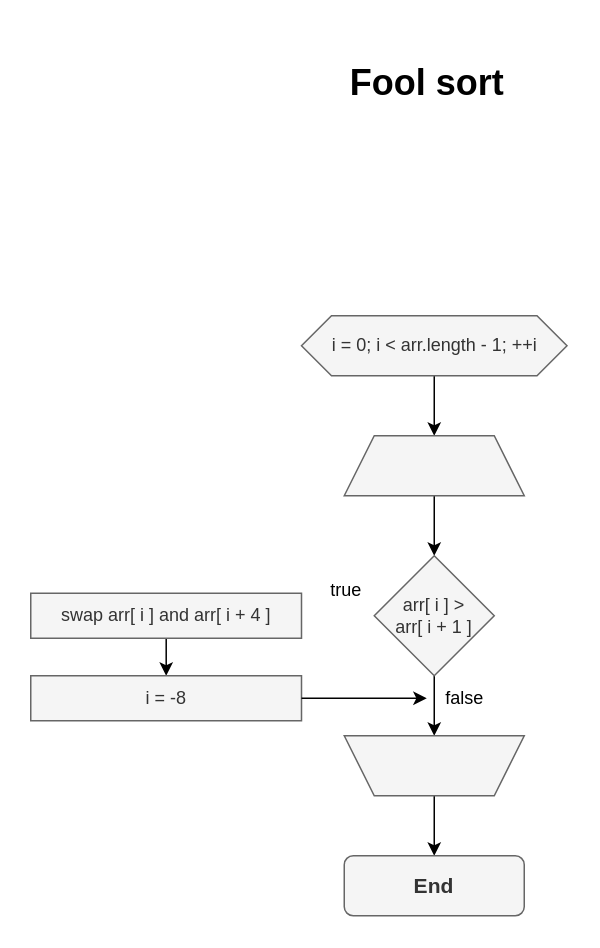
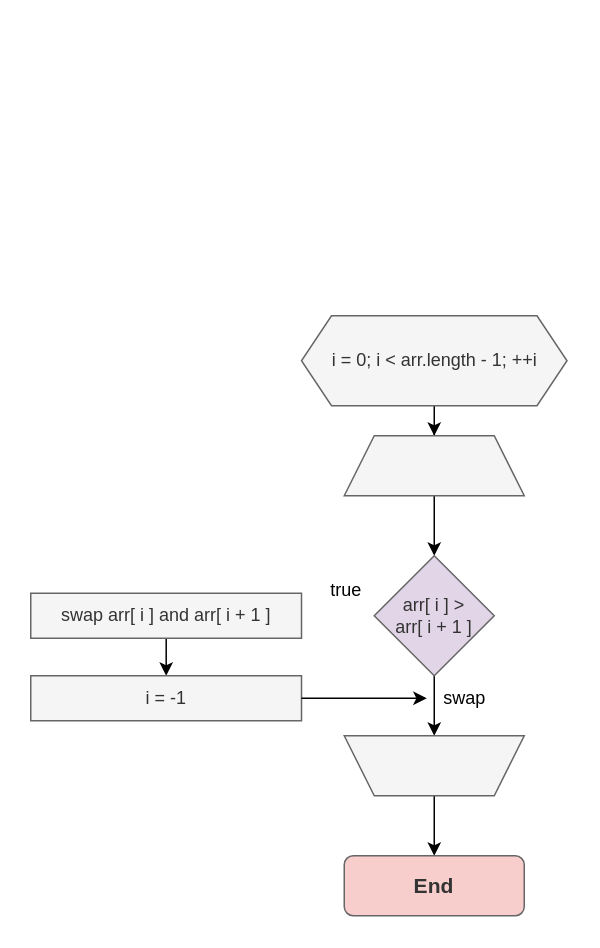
(427, 83) -> none
(434, 346) -> (434, 361)
(167, 616) -> (167, 616)
(434, 616) -> (434, 616)
(167, 698) -> (167, 698)
(465, 698) -> (465, 698)
(434, 886) -> (434, 886)
